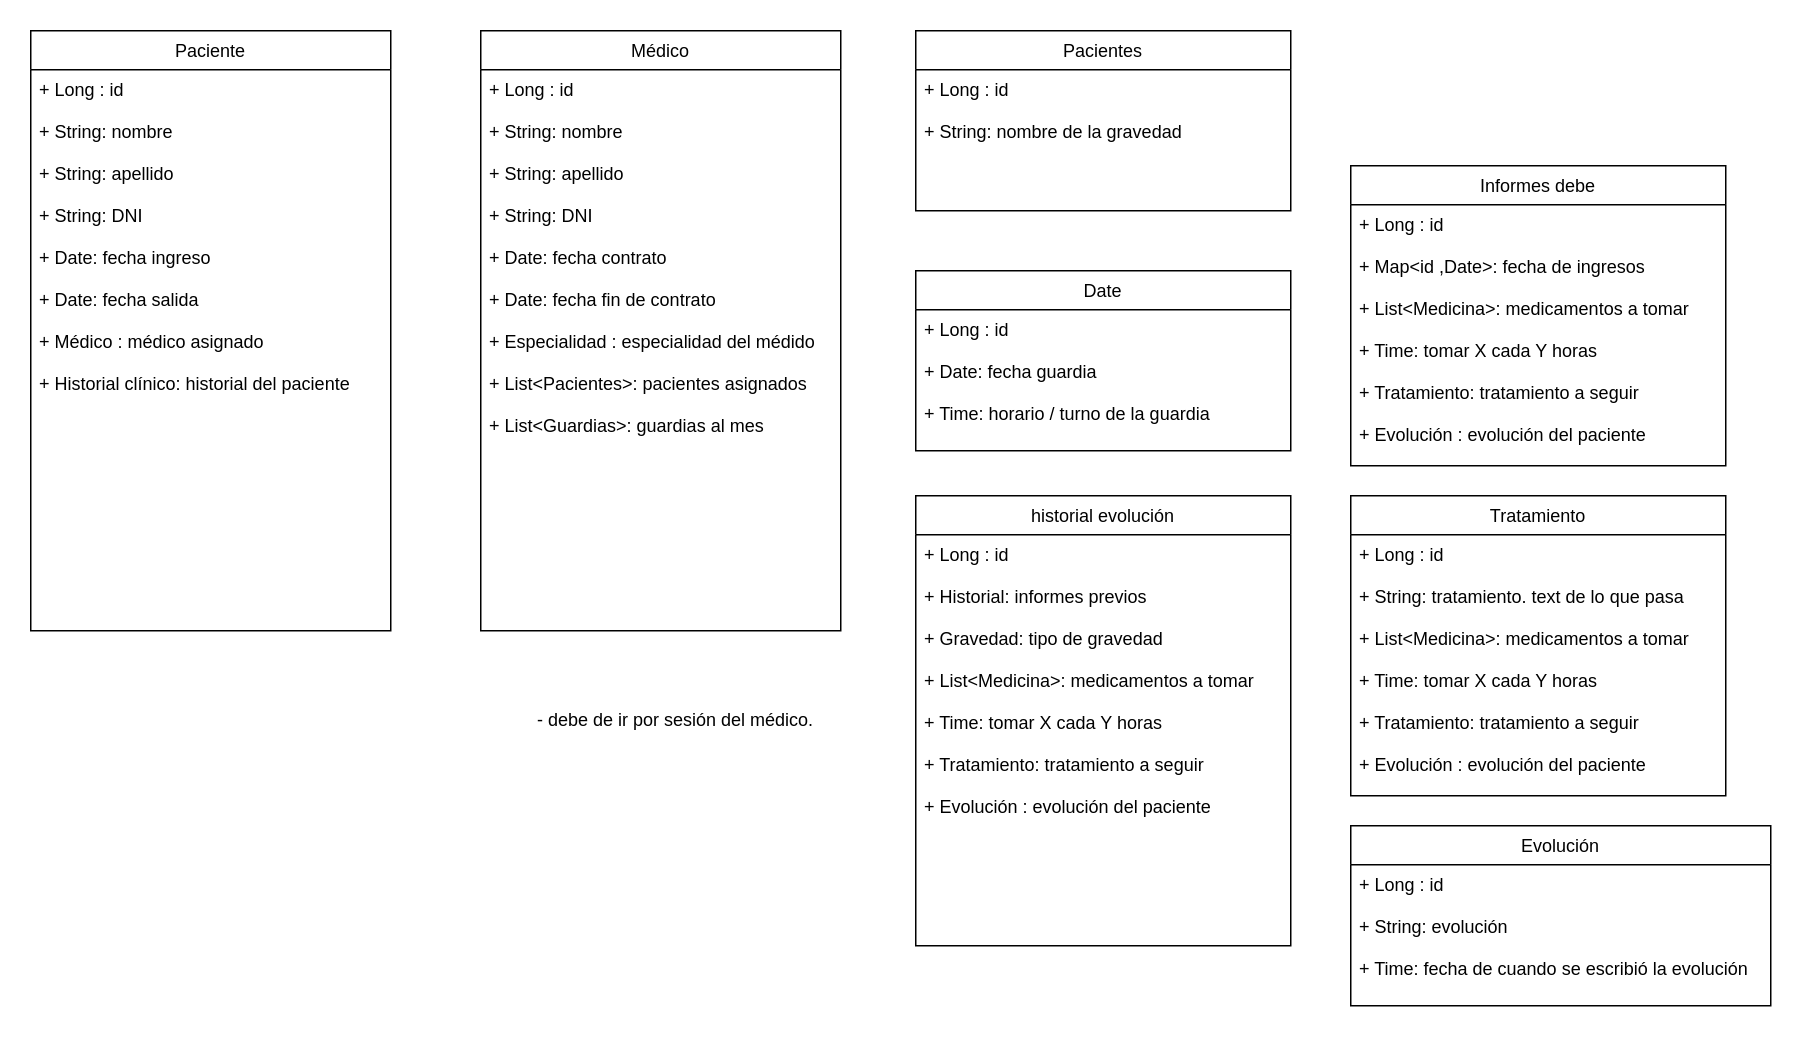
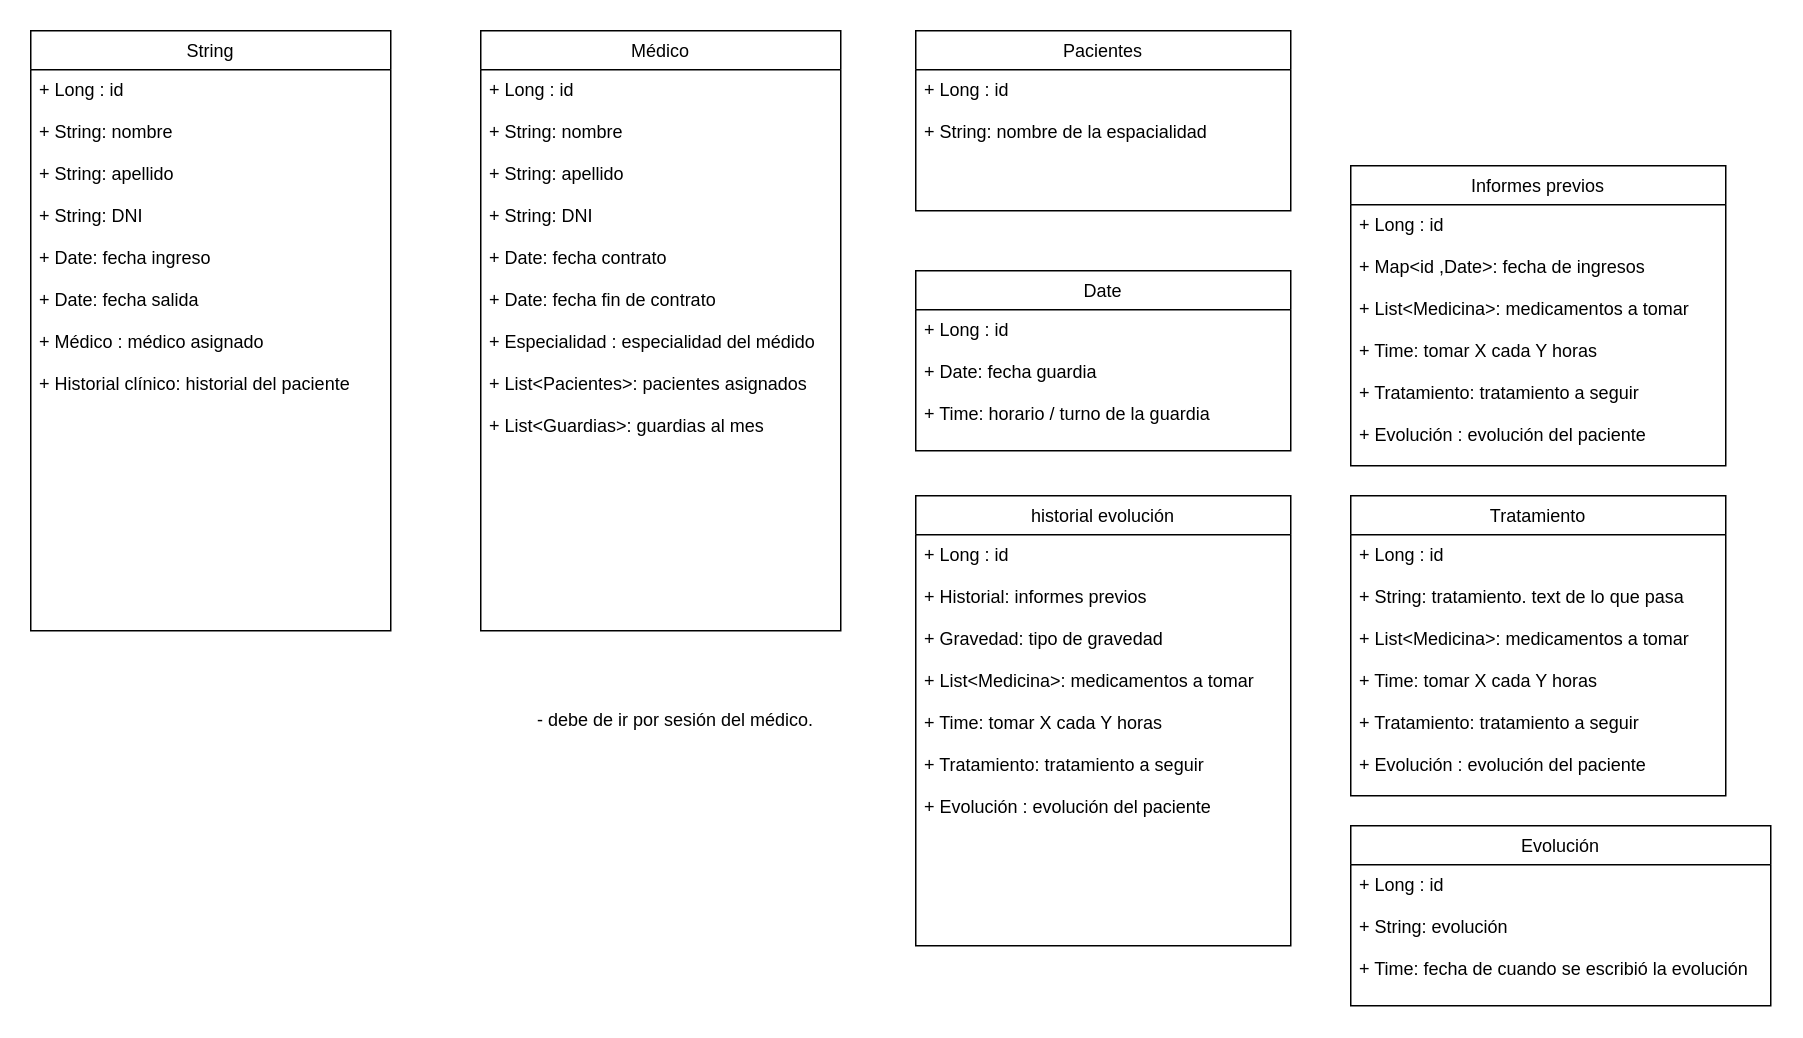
(210, 51) -> (210, 51)
(968, 90) -> (968, 90)
(1538, 186) -> (1538, 186)
